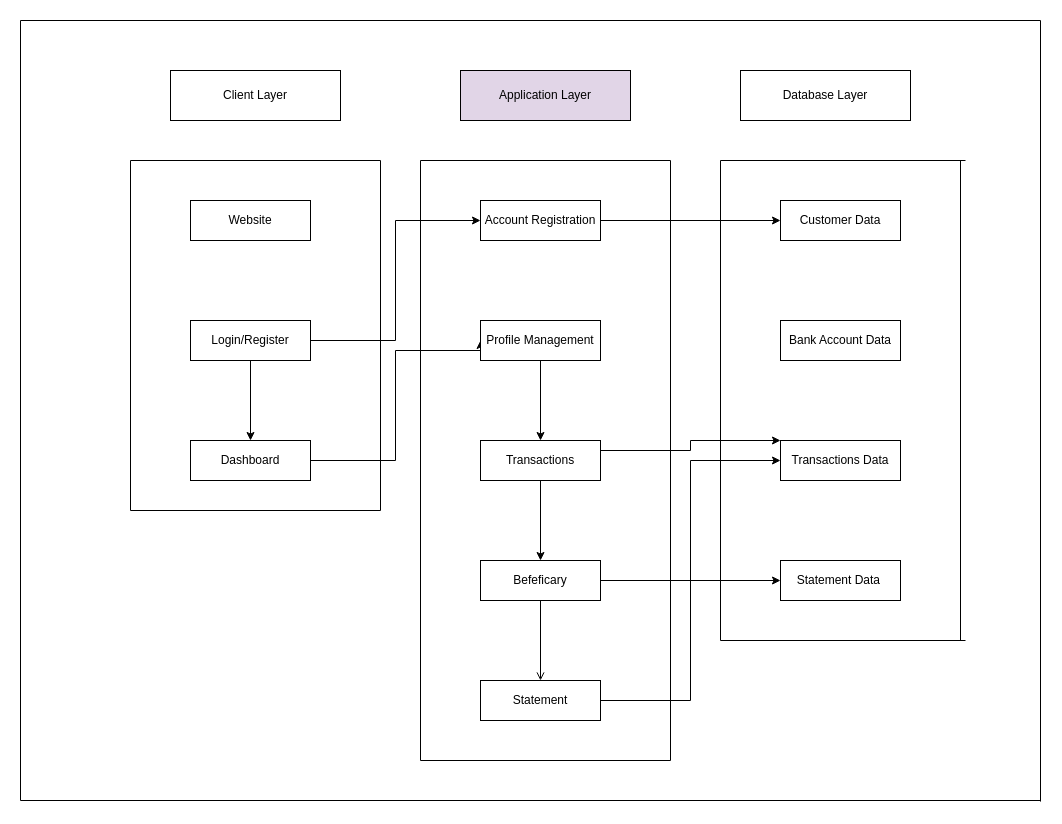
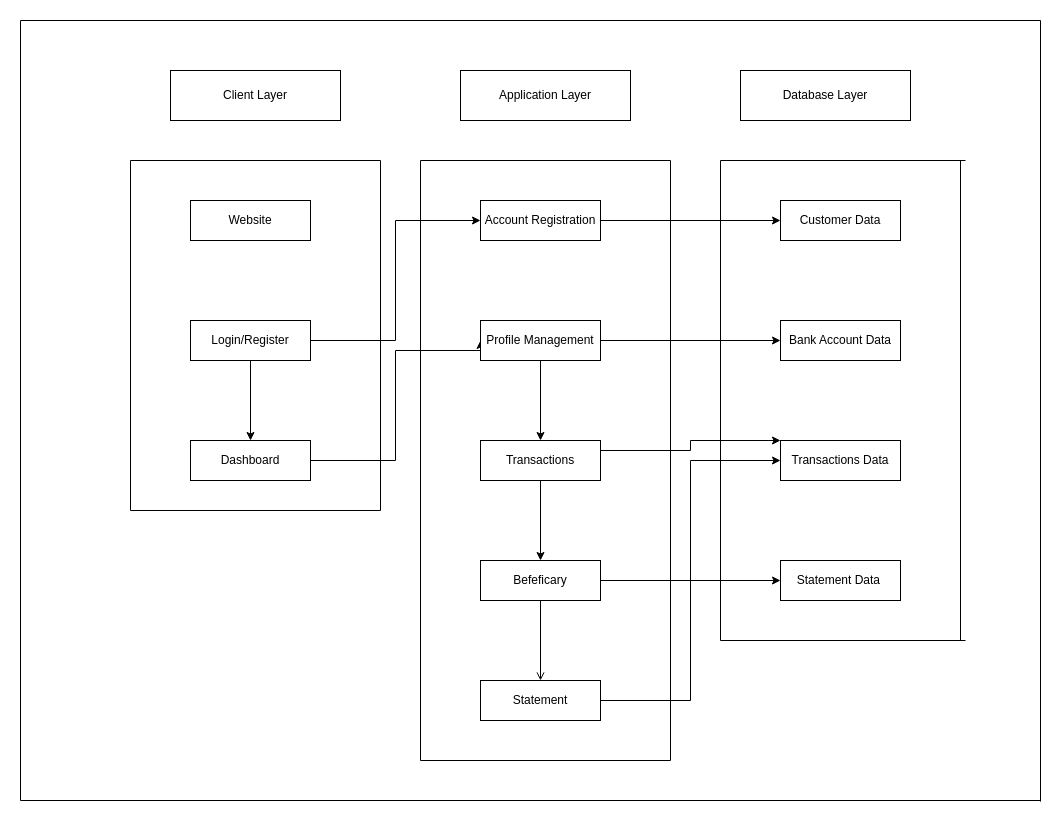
(546, 96) -> (546, 96)
none -> (687, 341)
